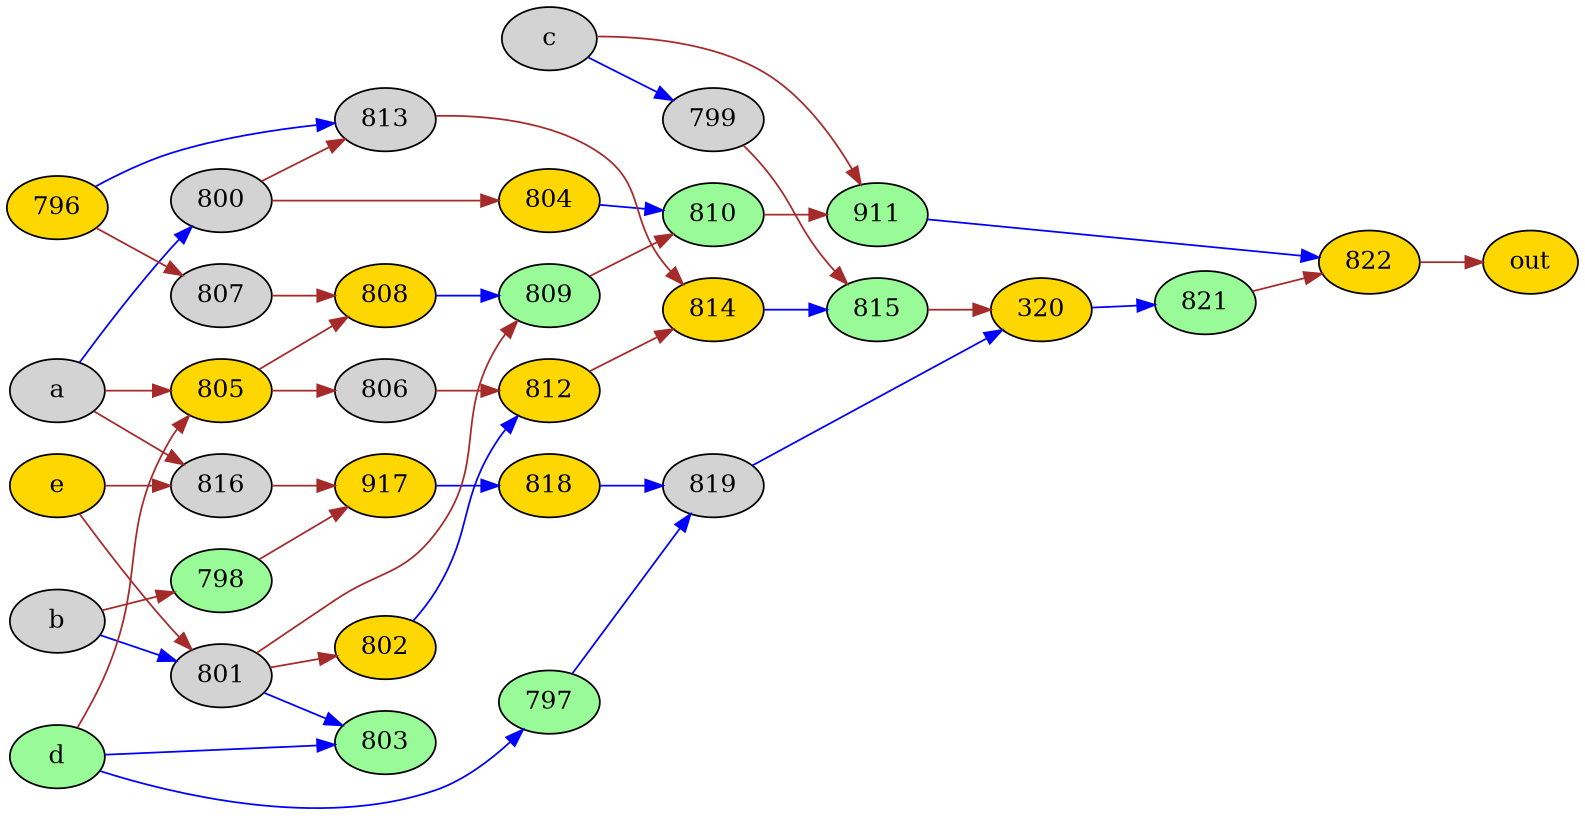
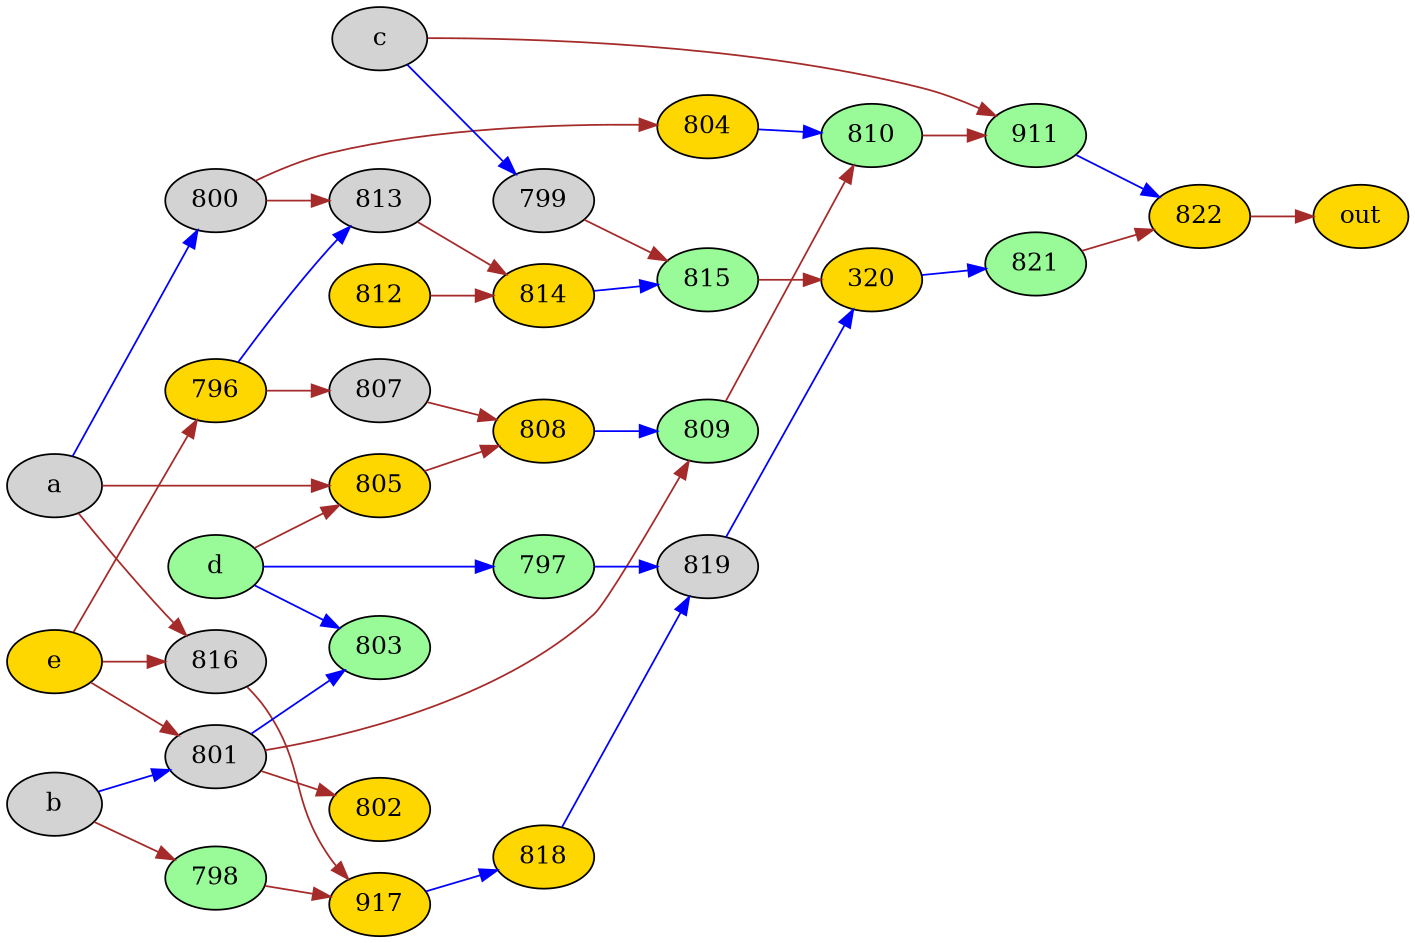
(385, 391) -> none
(463, 527) -> none
none -> (131, 534)
